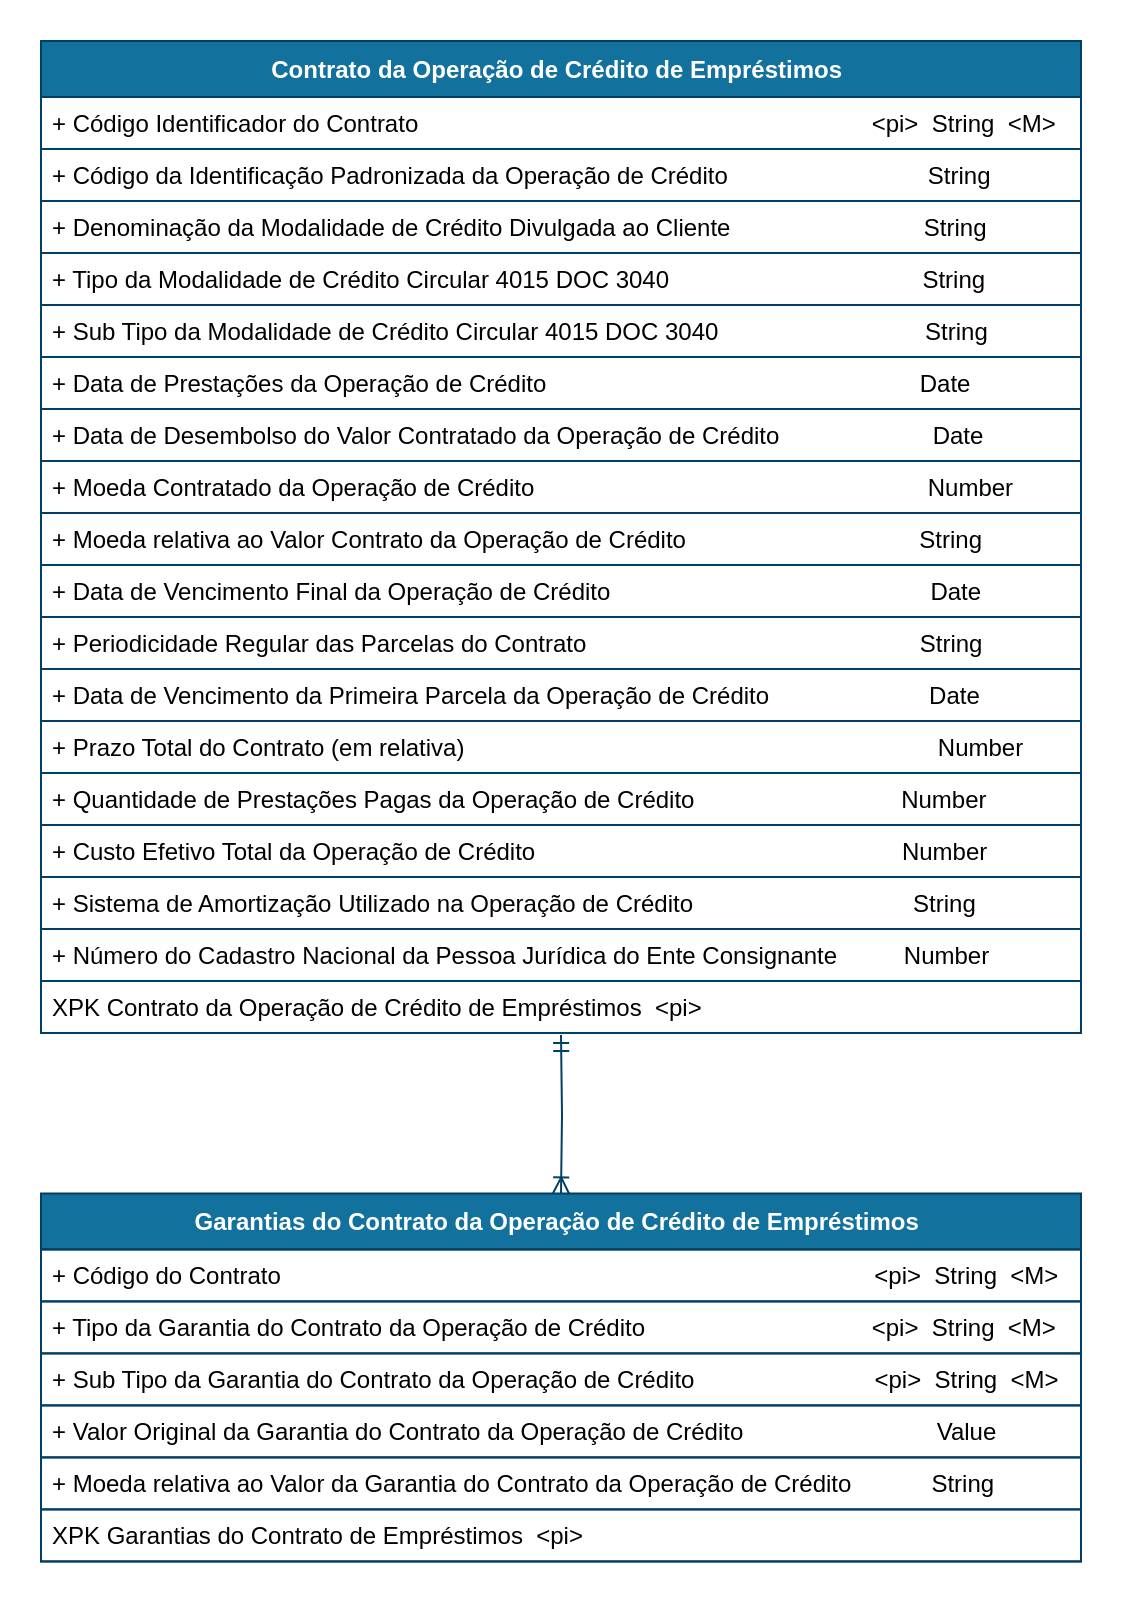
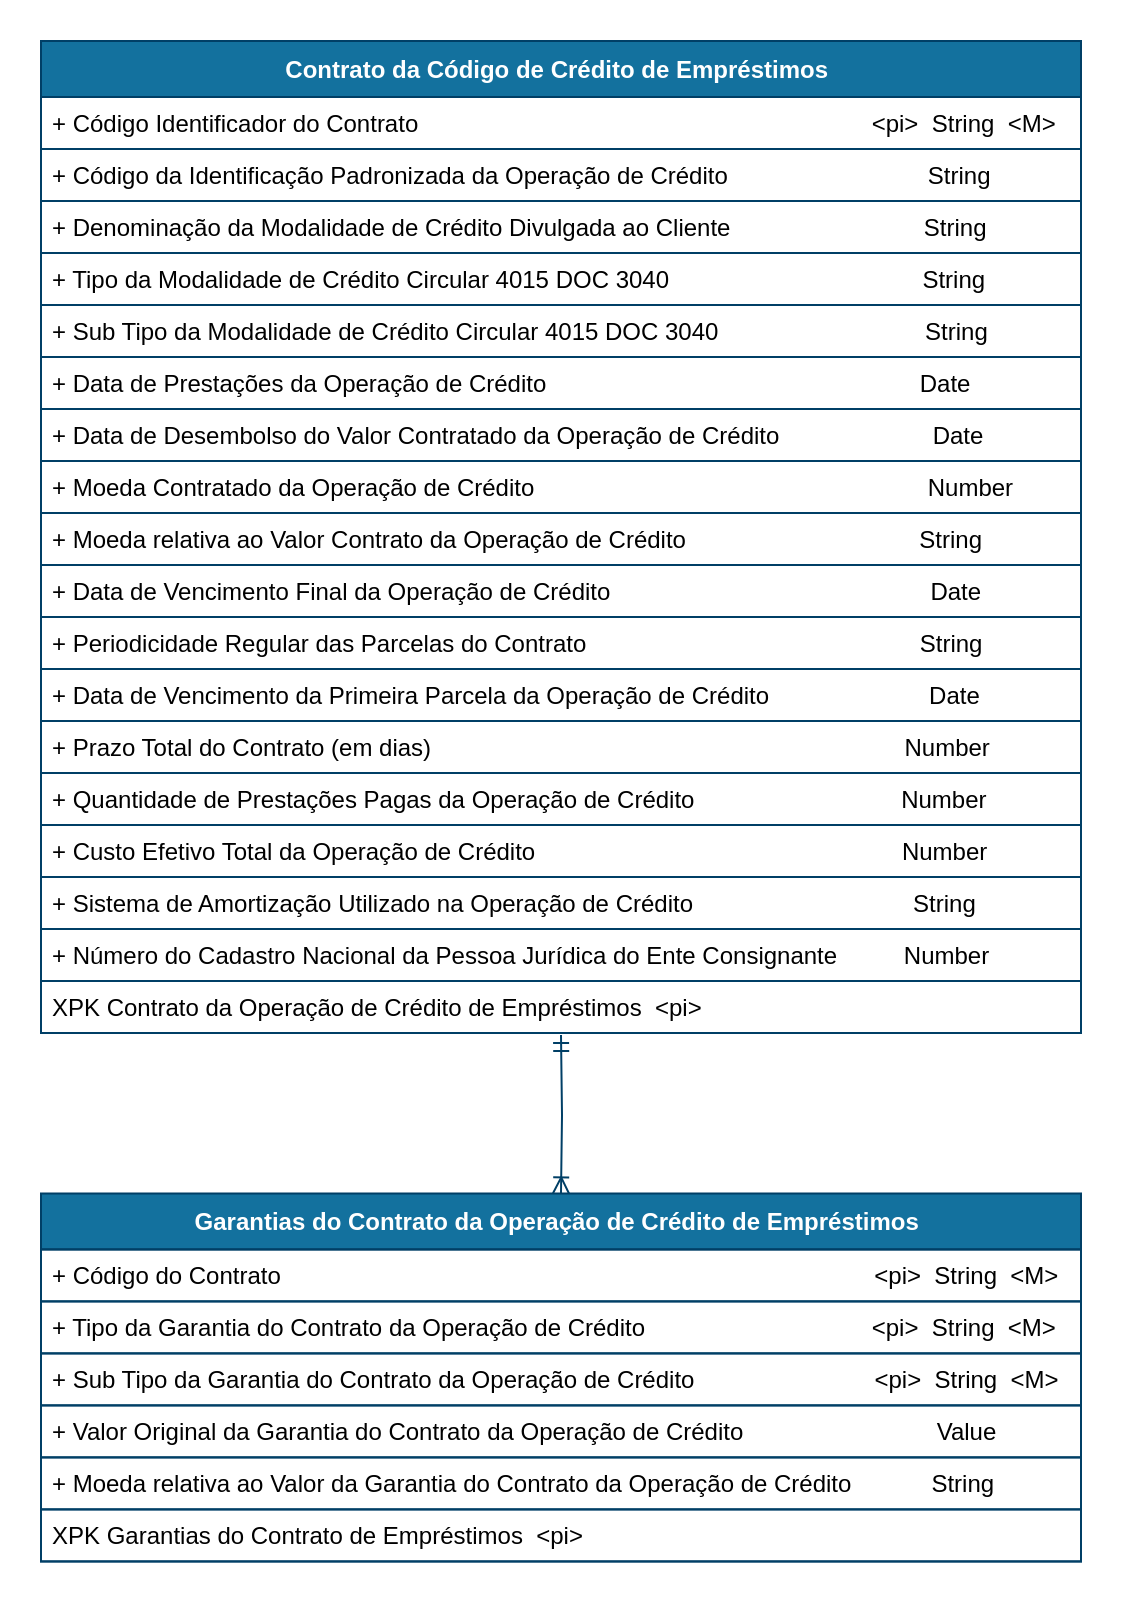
(560, 70) -> (560, 70)
(694, 748) -> (670, 748)
